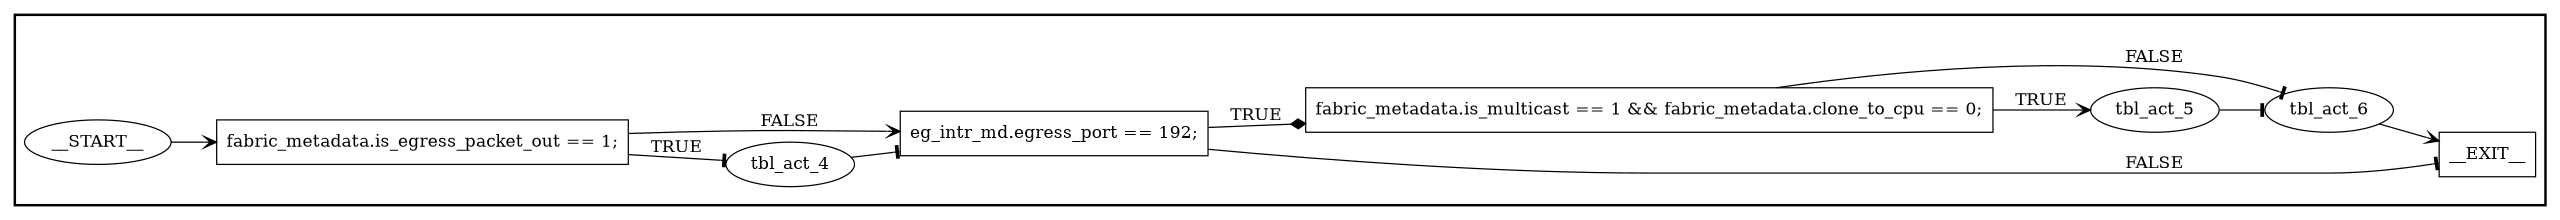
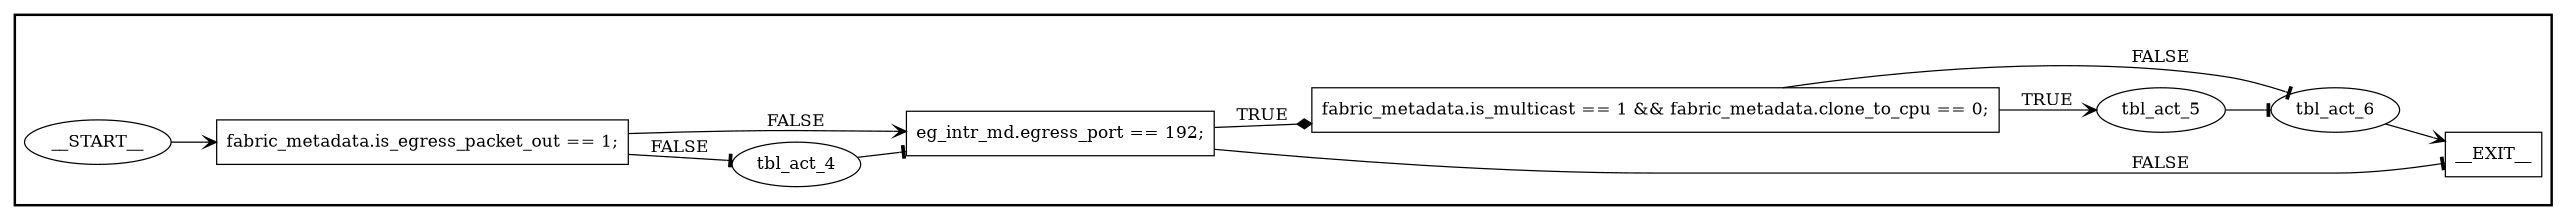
(677, 148) -> (680, 148)
